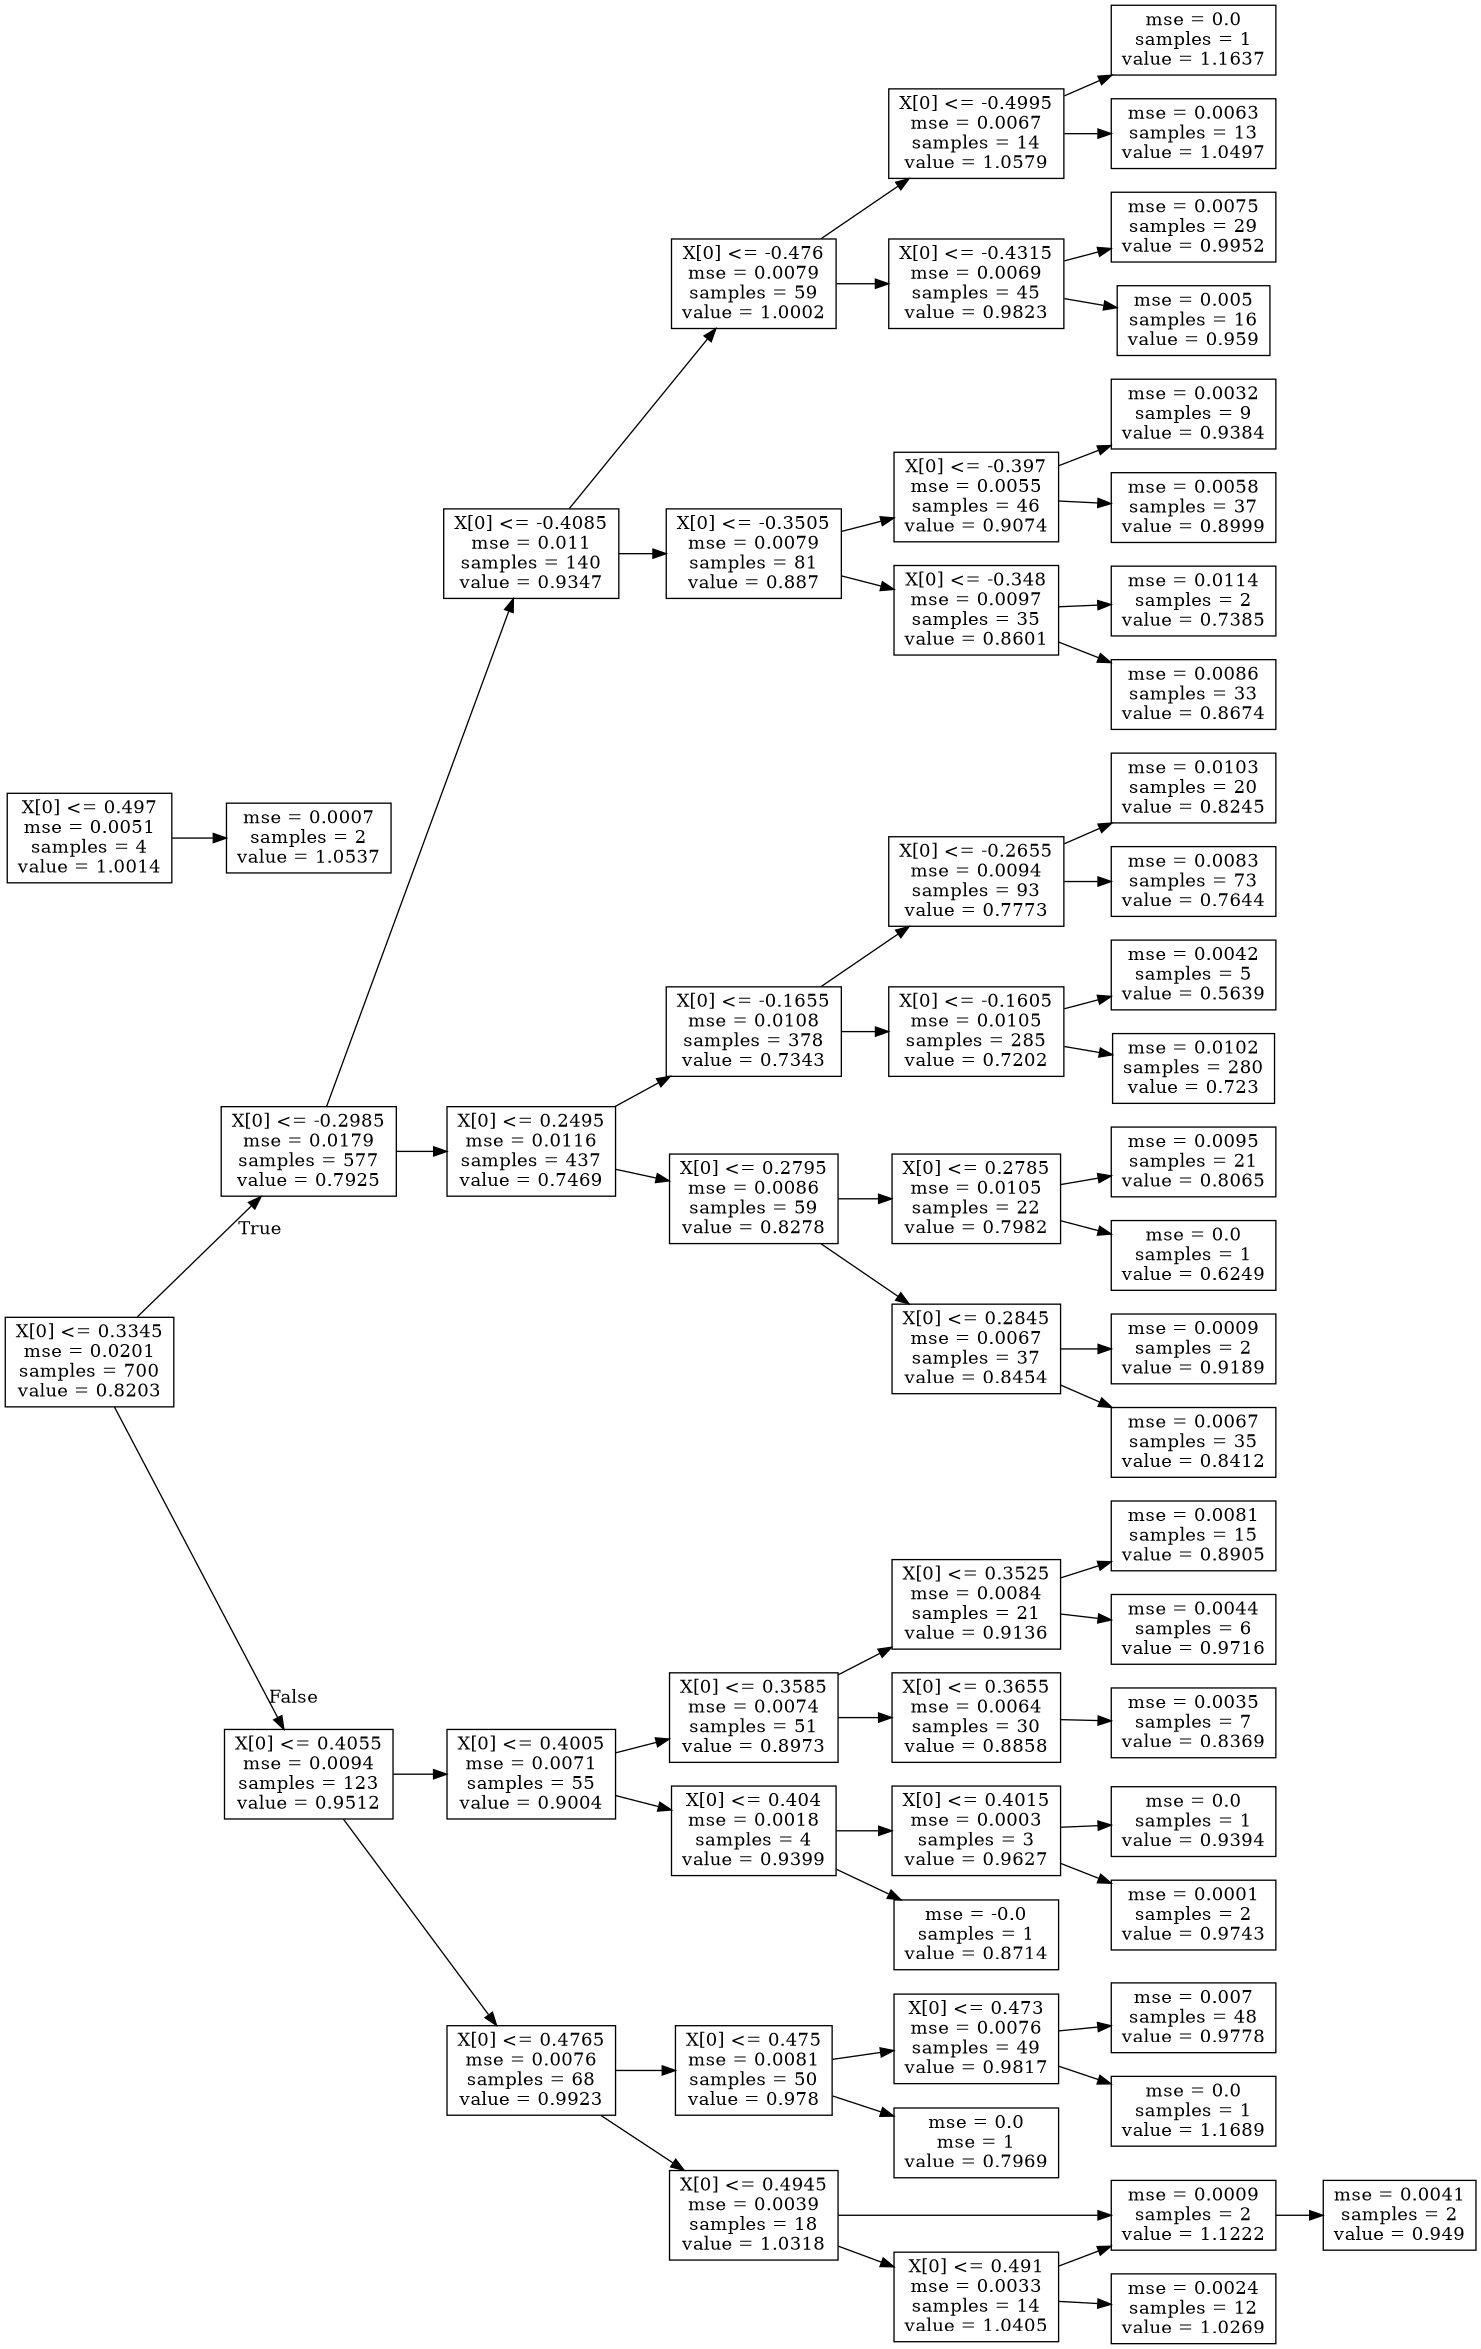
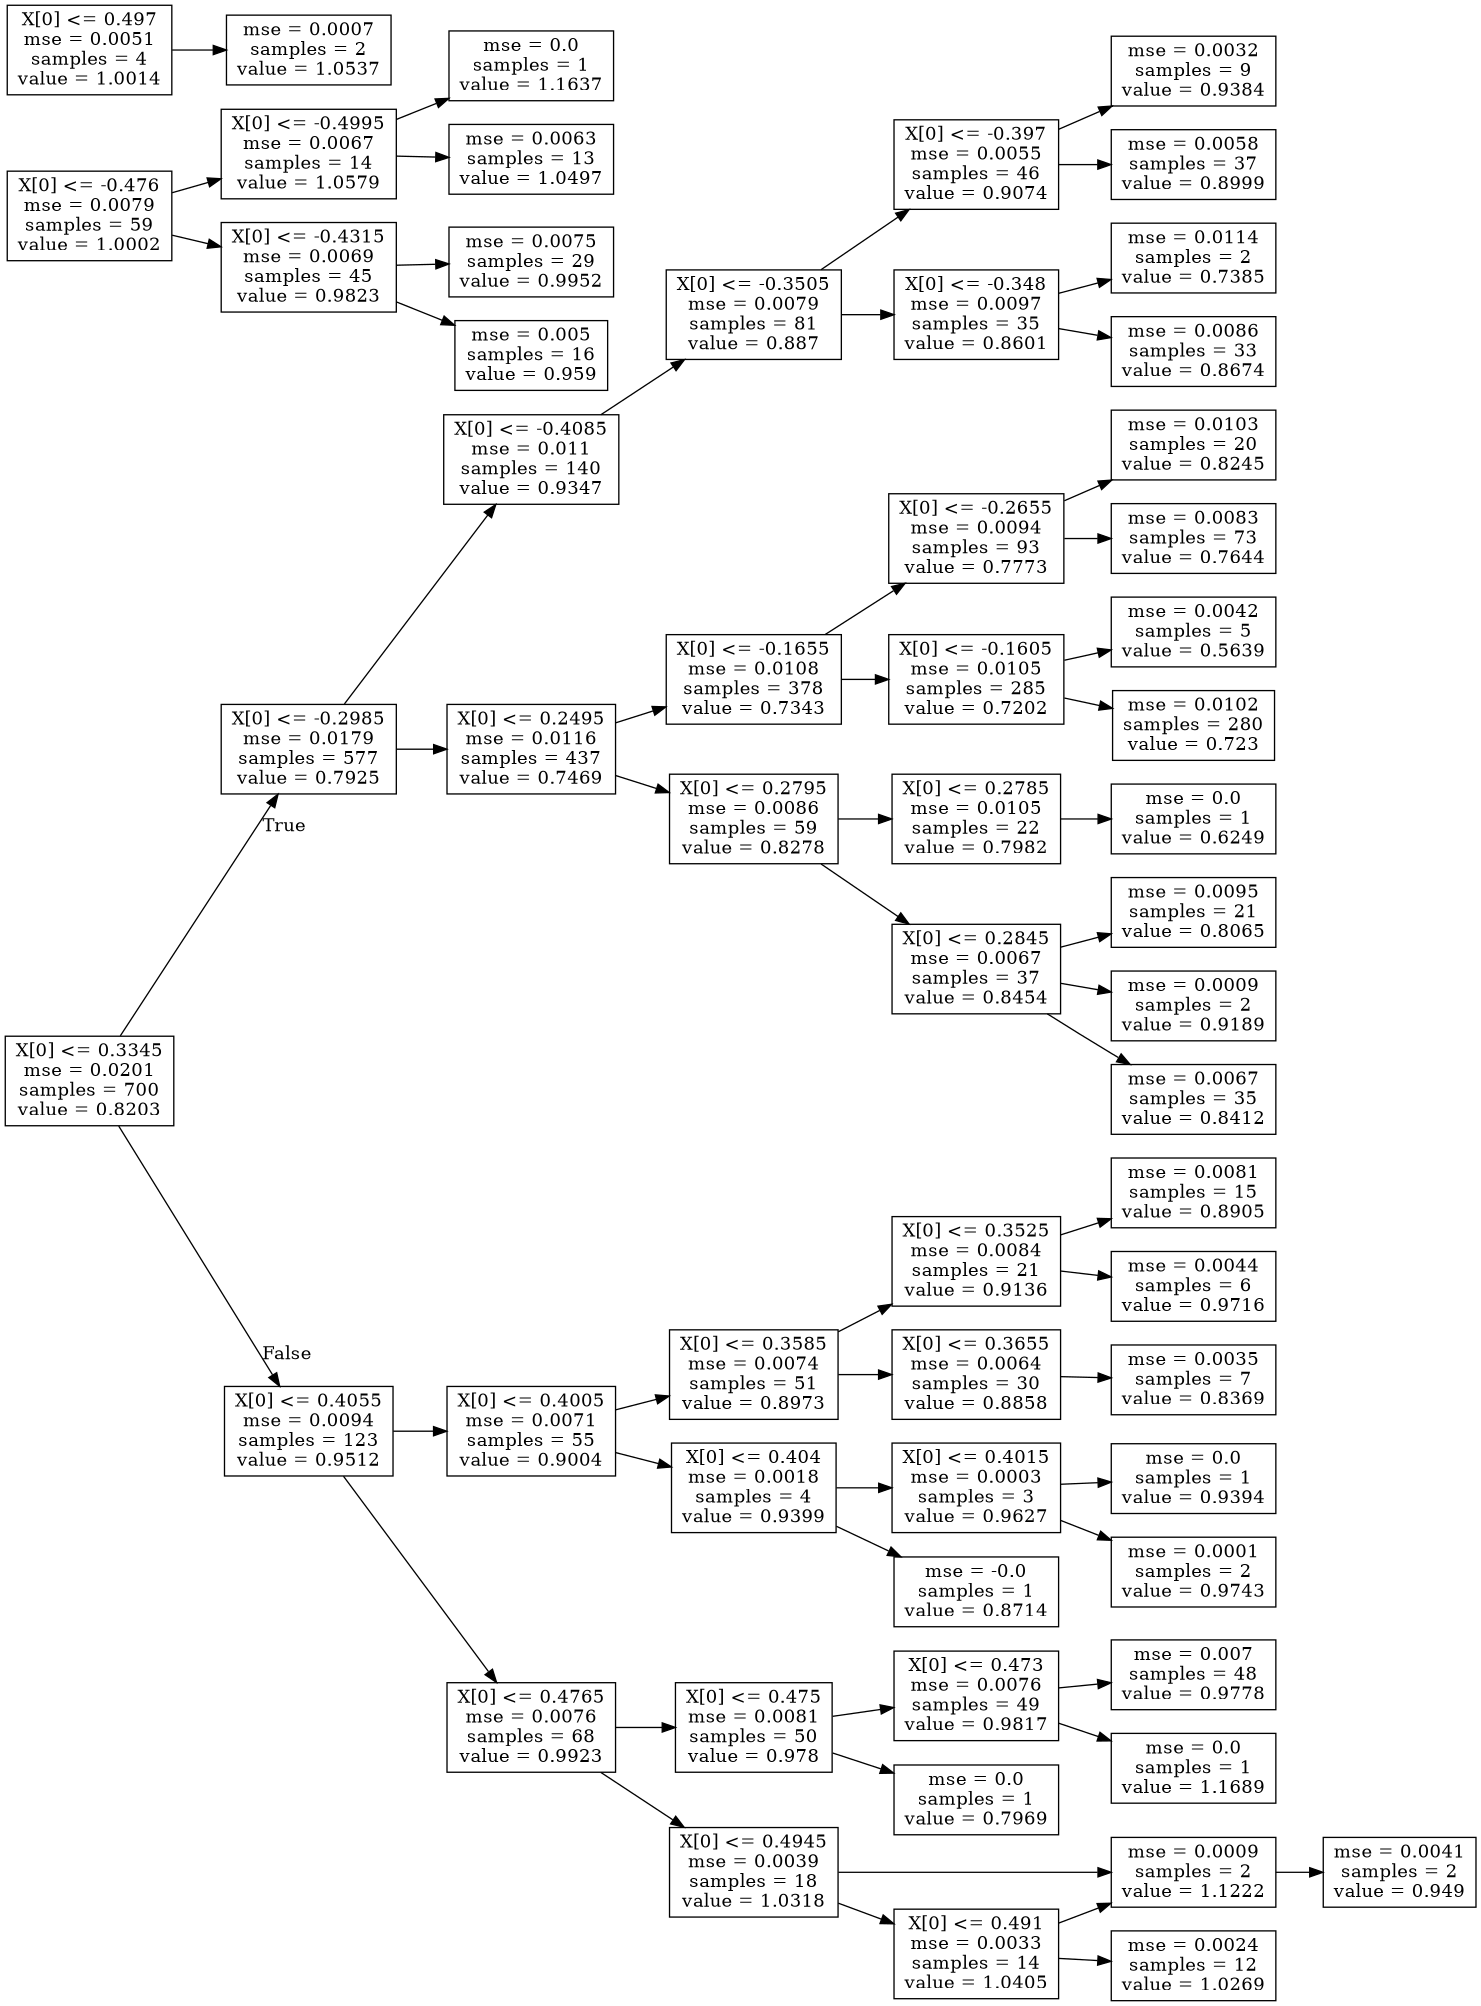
(638, 424) -> none
(1079, 1181) -> (1079, 942)
(976, 2143) -> (976, 1800)
